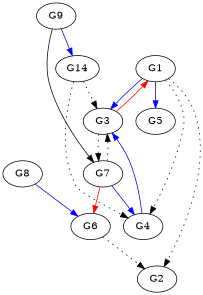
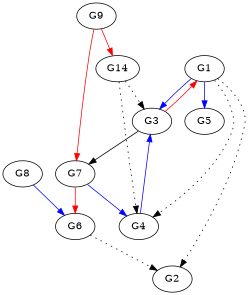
(65, 39) -> (106, 39)
(54, 97) -> (84, 91)
(98, 144) -> (117, 146)
(108, 151) -> none
